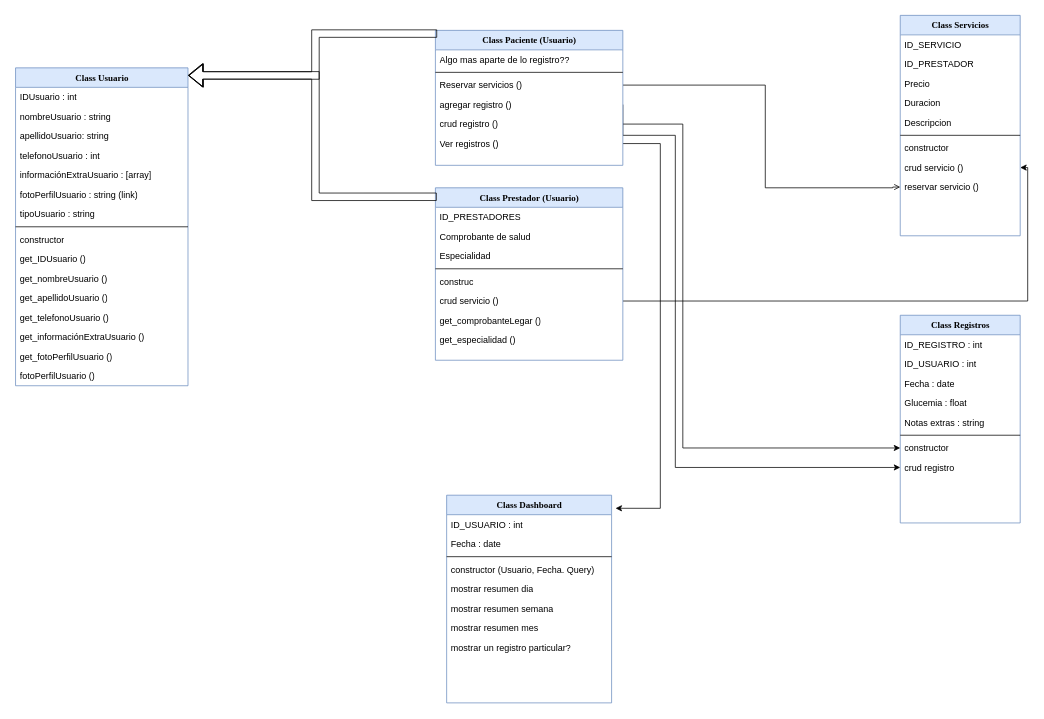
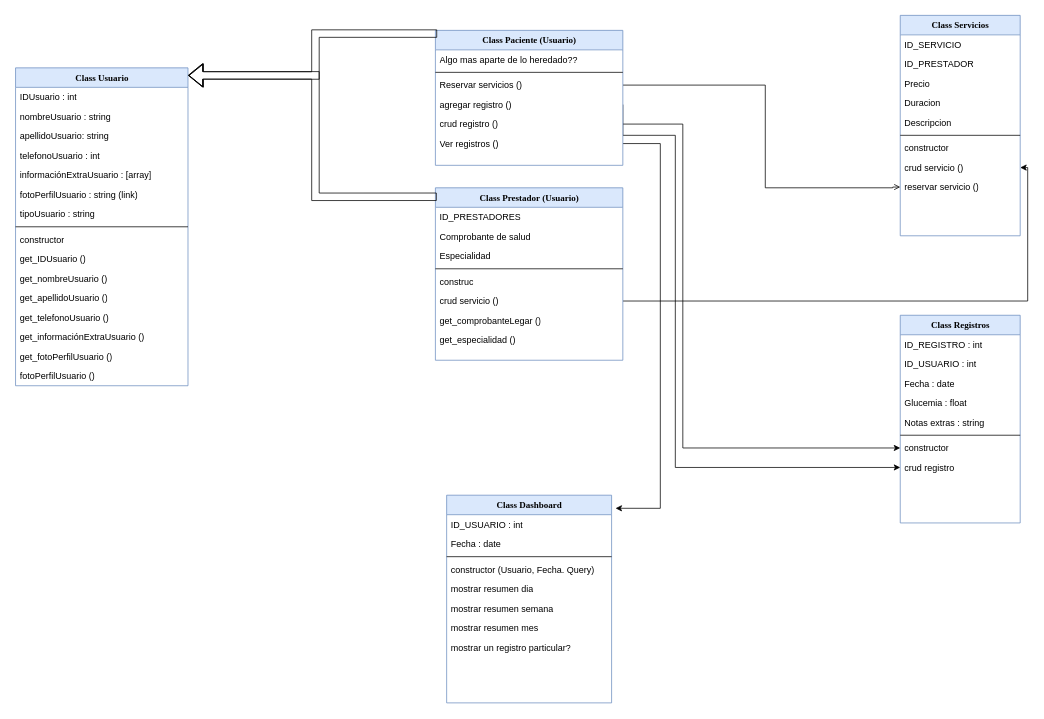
(511, 61) -> (512, 61)
